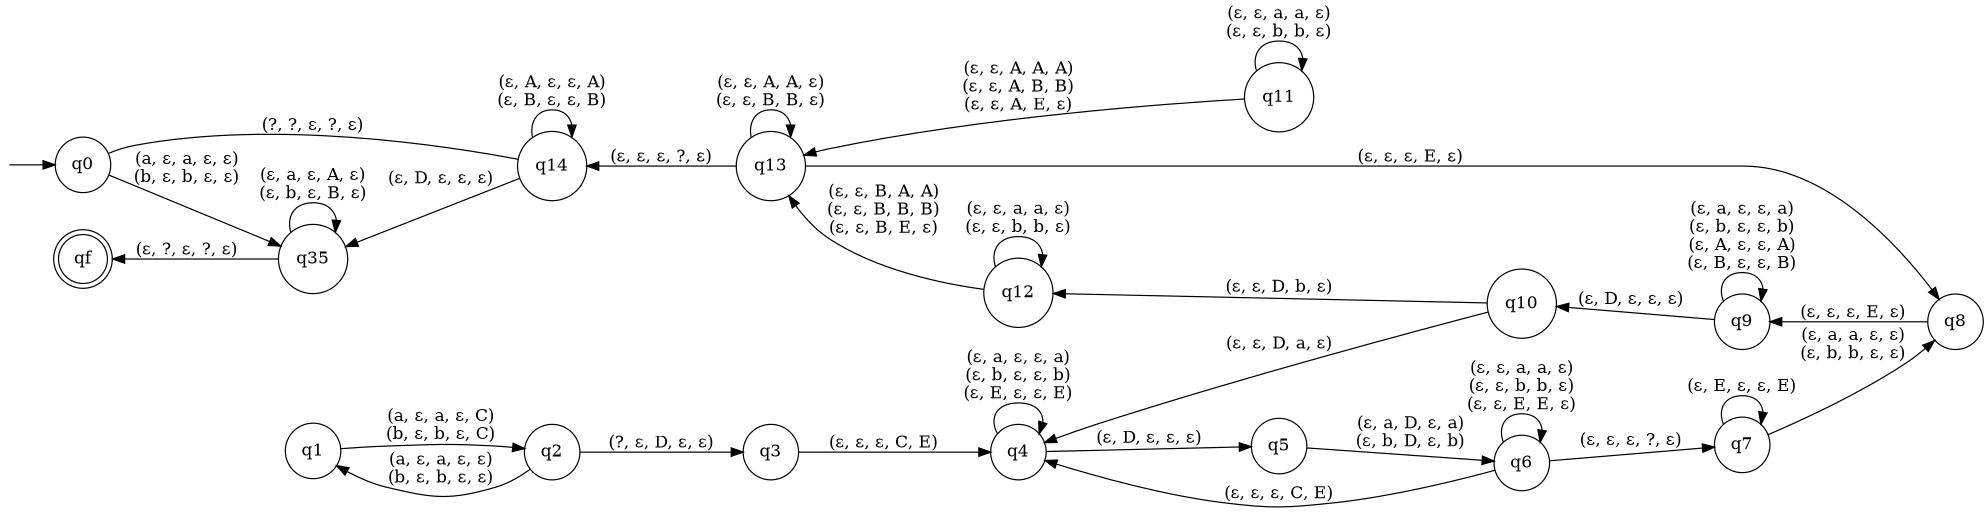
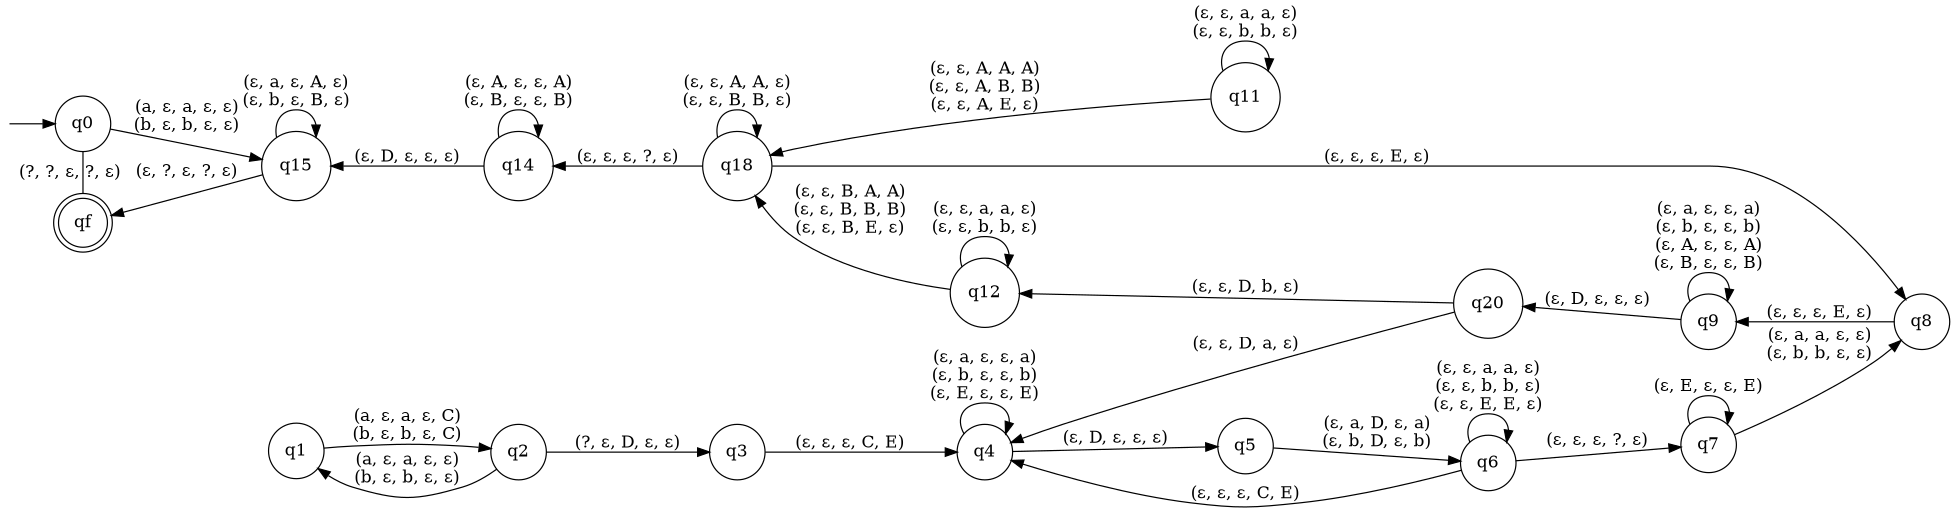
(313, 135) -> (83, 173)
(771, 166) -> (737, 166)
(313, 259) -> (296, 166)
(1522, 304) -> (1488, 304)
